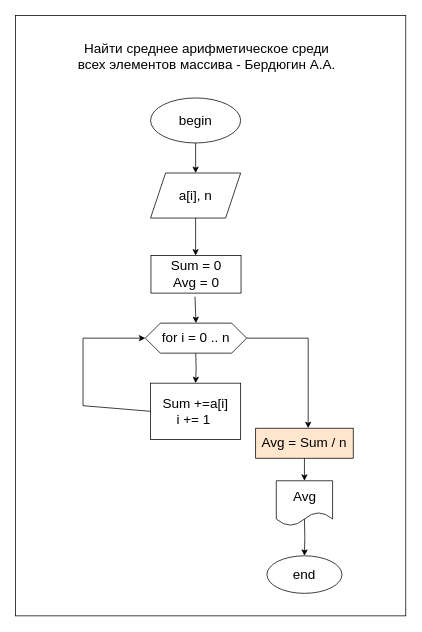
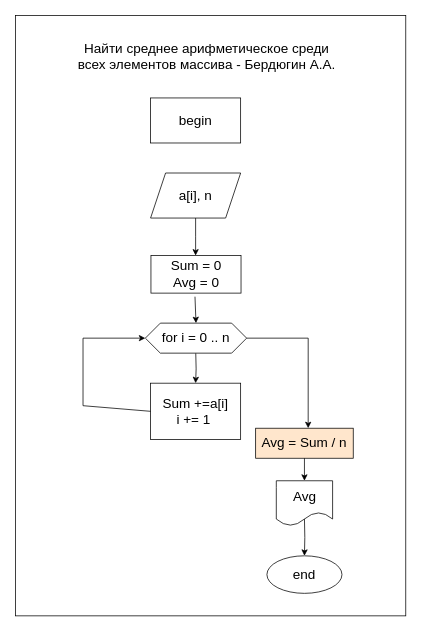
(195, 120) -> (195, 120)
(195, 155) -> none
